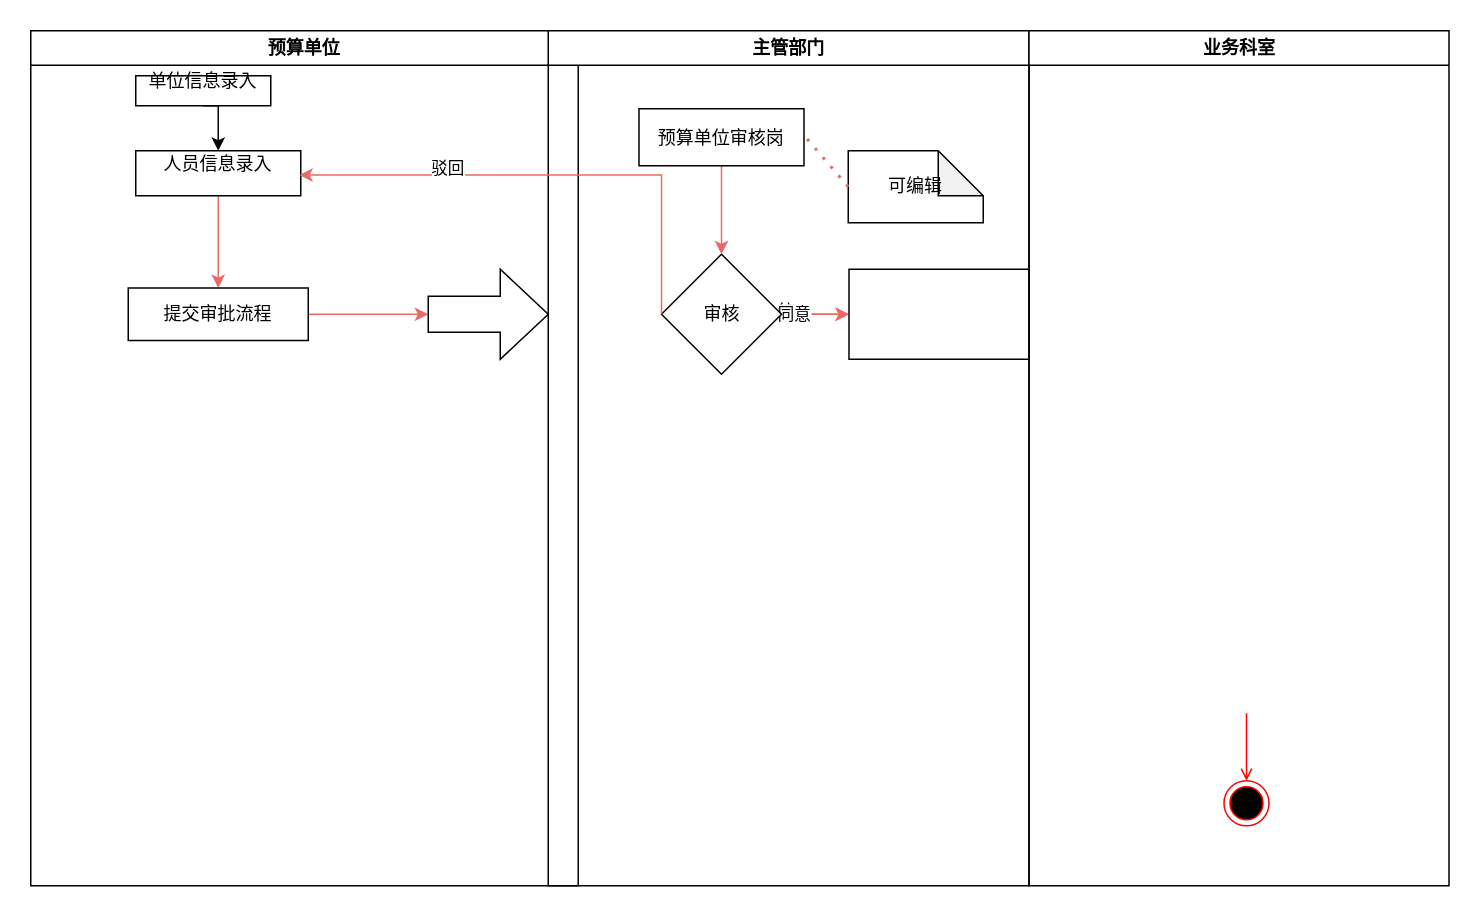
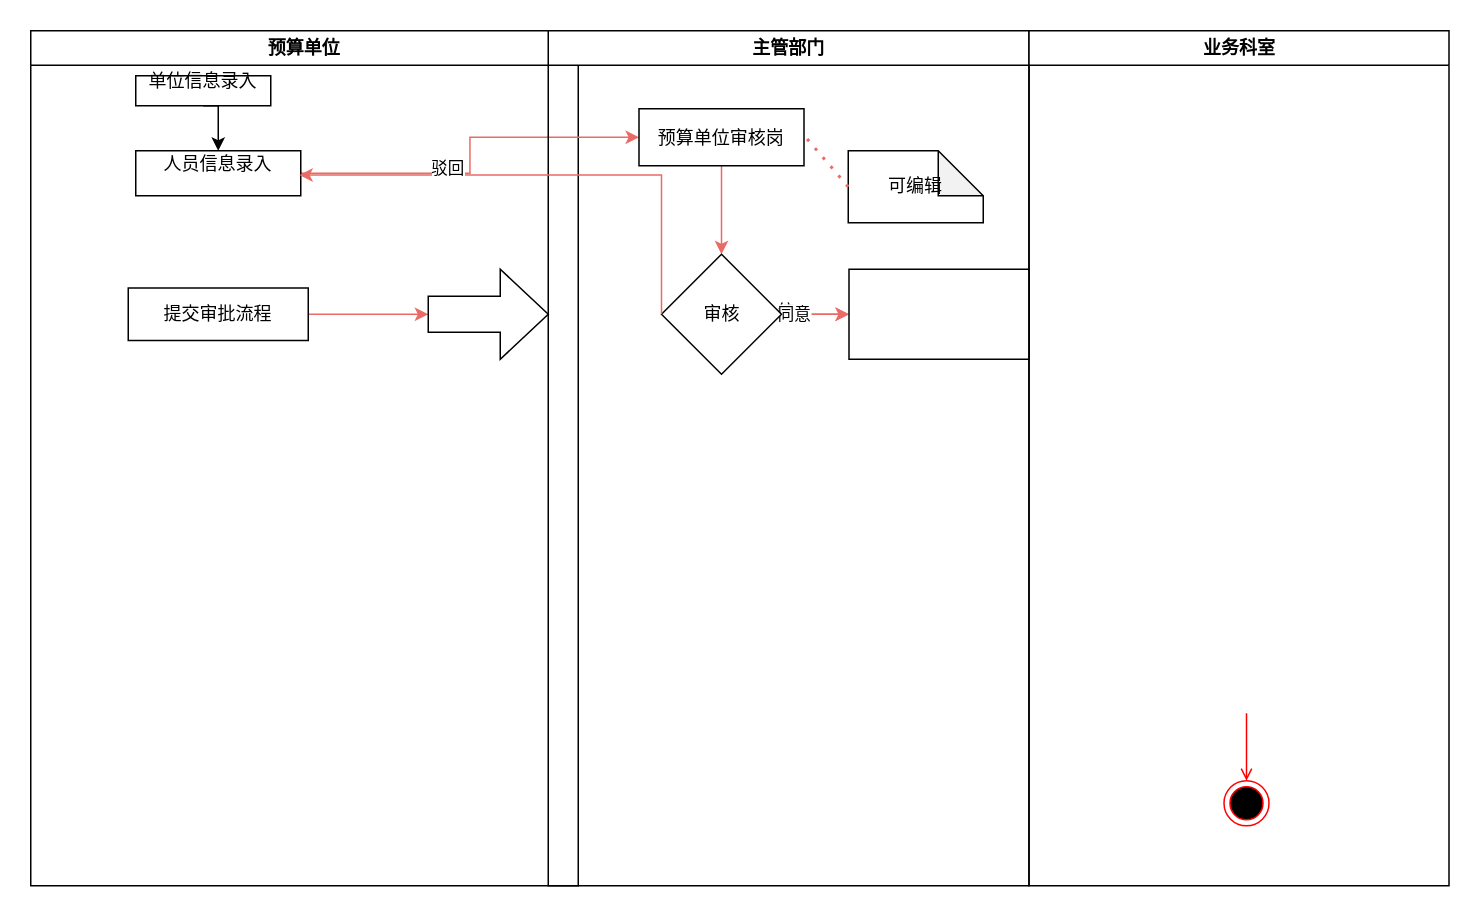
(218, 237) -> (532, 137)
